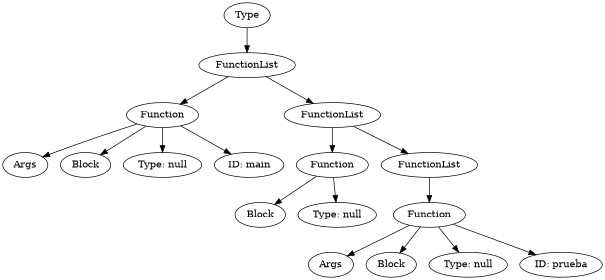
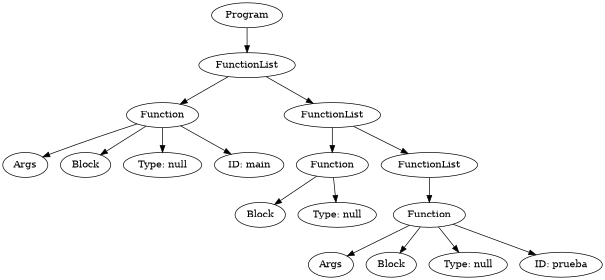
(247, 15) -> (247, 15)
